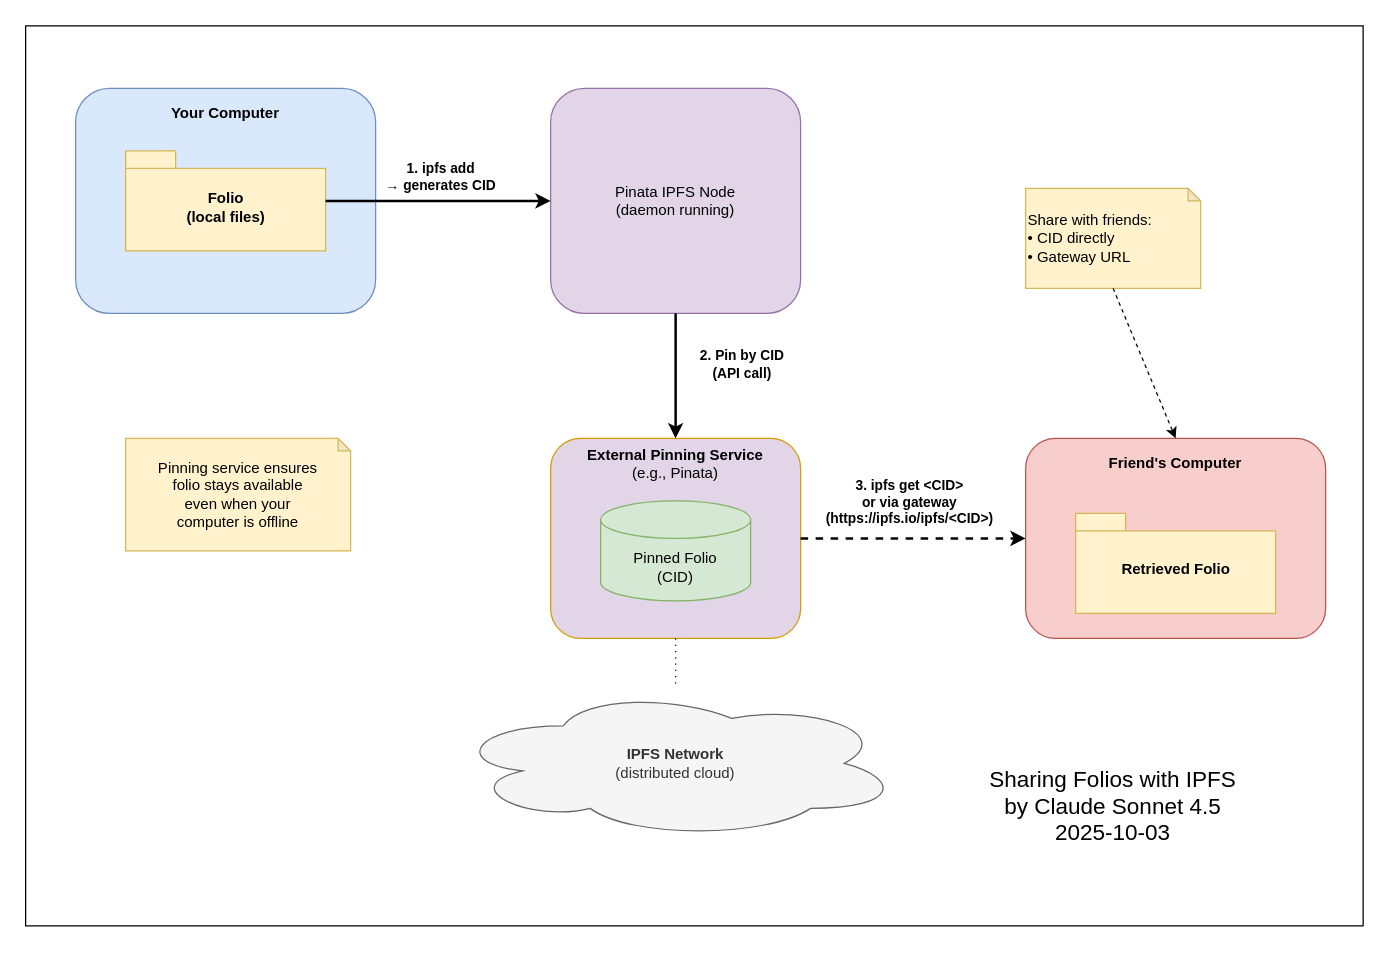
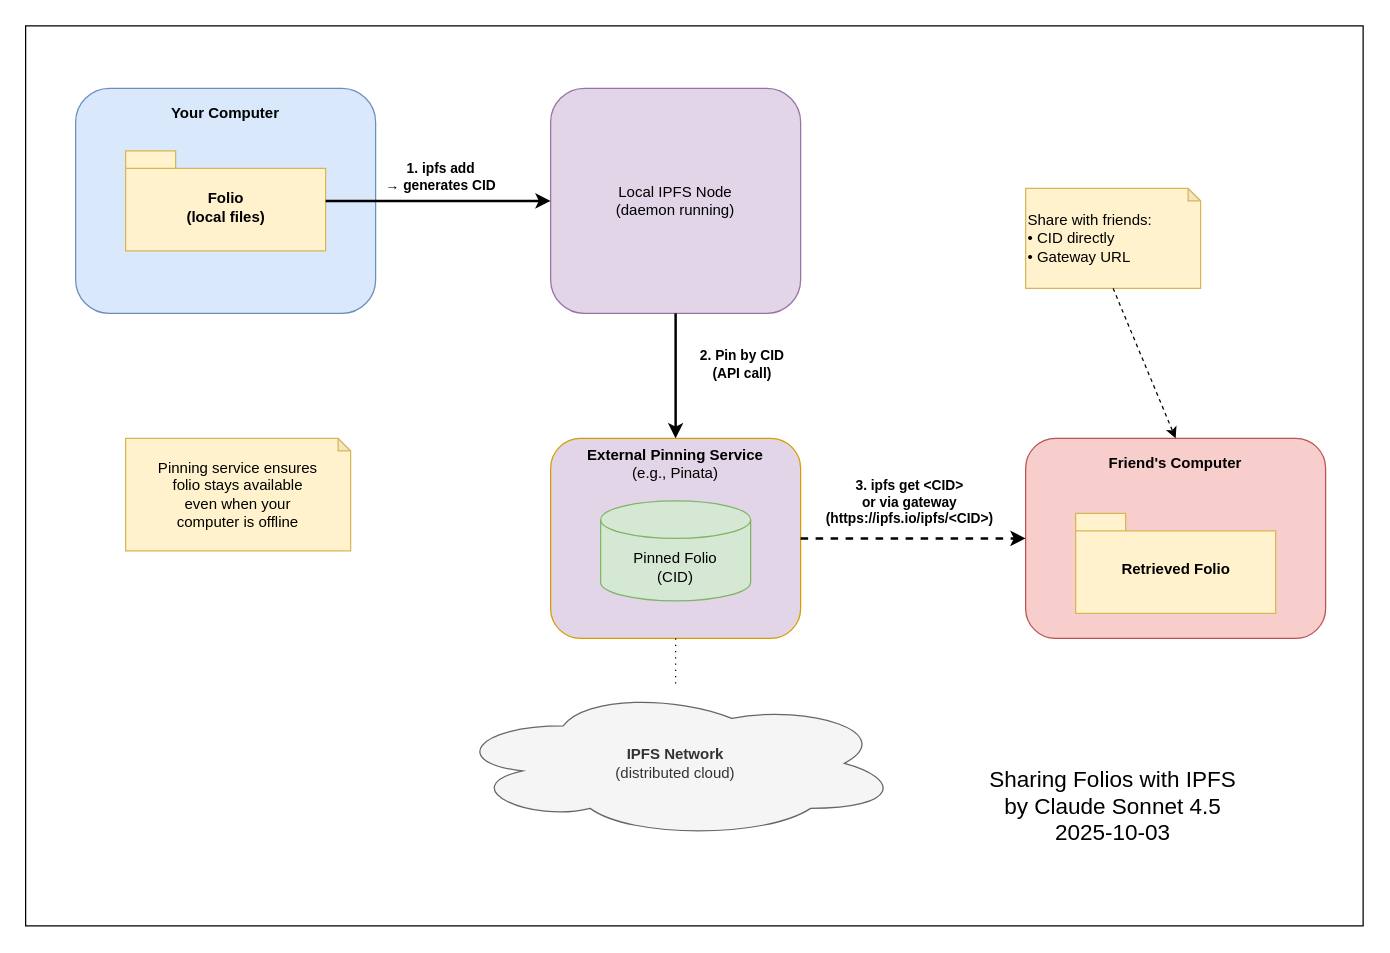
(676, 201) -> (676, 201)
